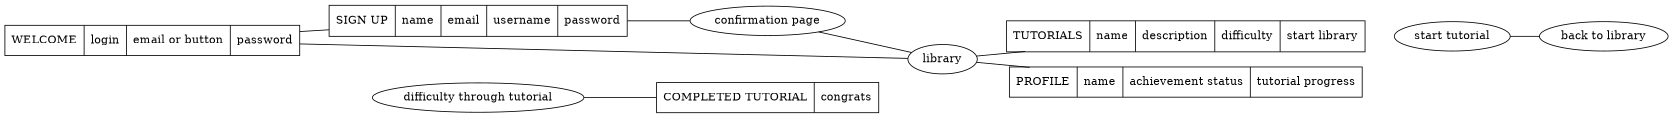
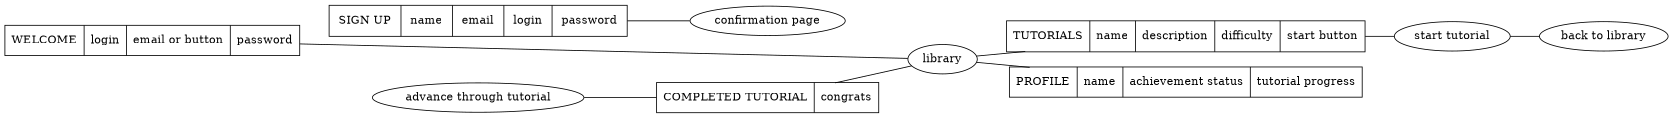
(522, 20) -> (528, 20)
(314, 31) -> none
(1323, 36) -> (1323, 36)
none -> (1380, 36)
(865, 42) -> (873, 74)
(478, 98) -> (478, 98)
